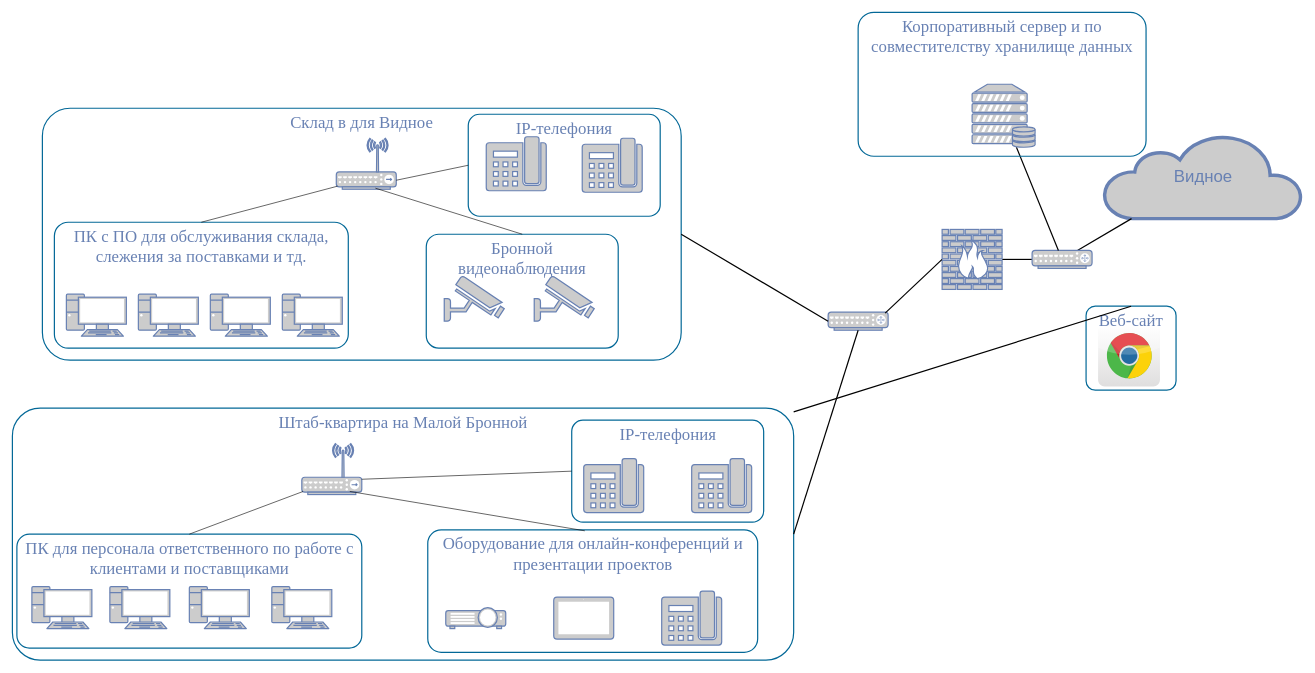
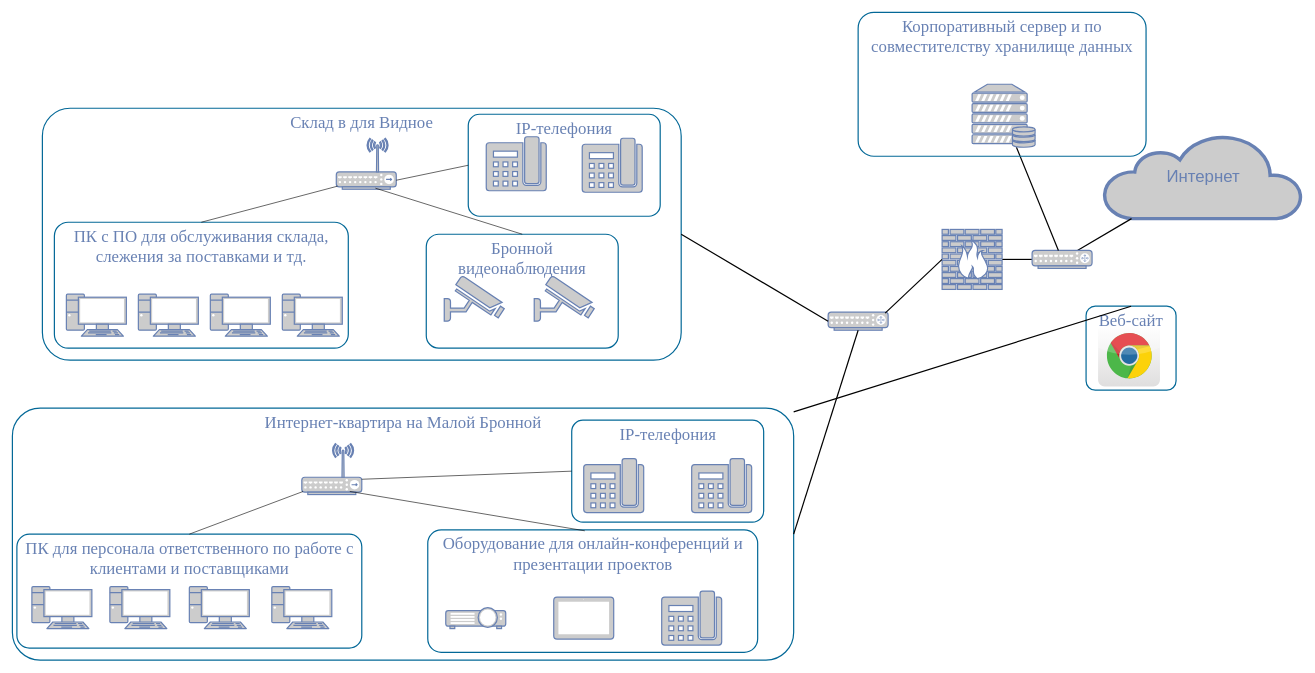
(1204, 177) -> (1204, 177)
(403, 423) -> (403, 423)
